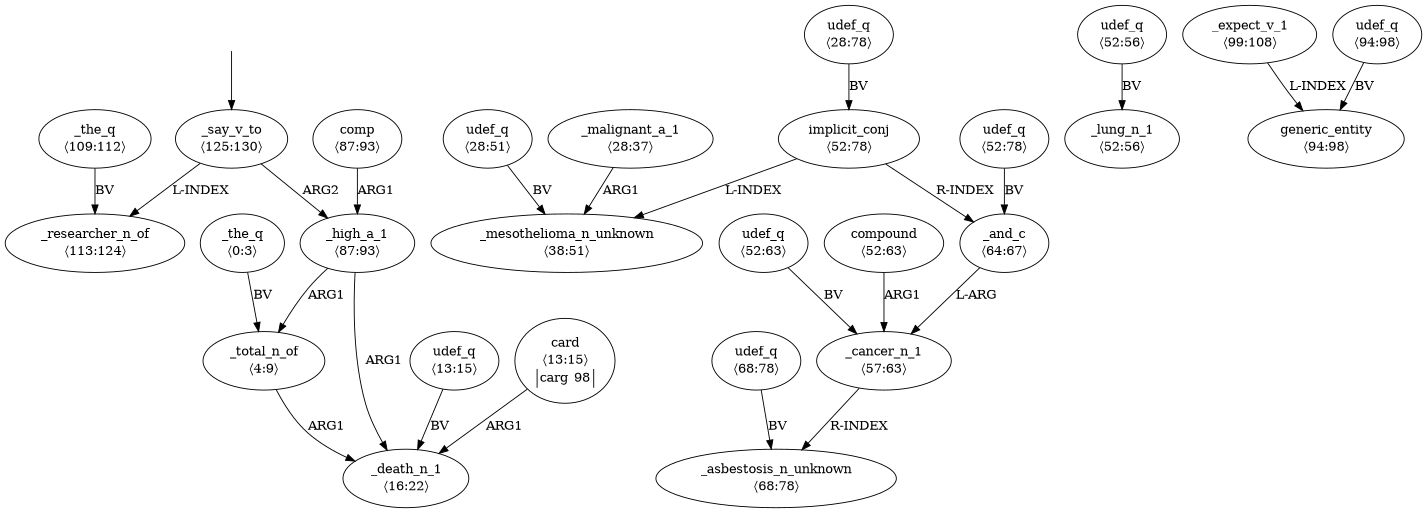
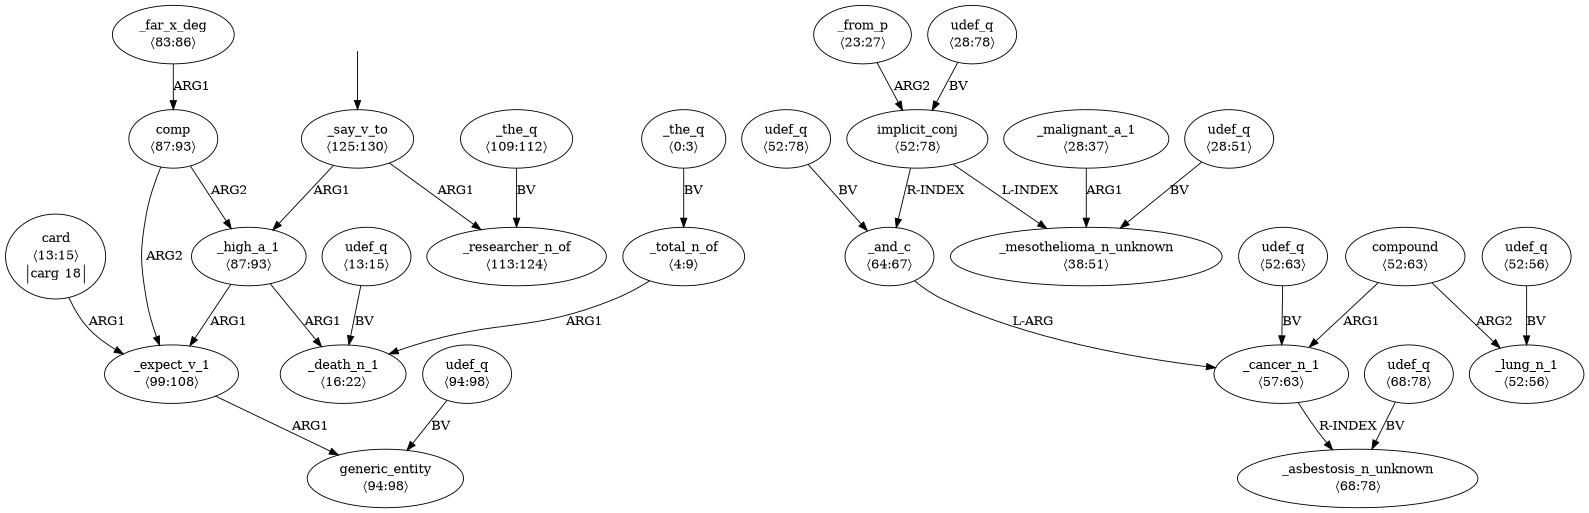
none -> (173, 35)
none -> (863, 35)
(1318, 87) -> (310, 426)
(201, 191) -> (456, 191)
(321, 191) -> (332, 191)
(376, 191) -> (229, 191)
none -> (142, 251)
(303, 294) -> (213, 311)
none -> (1463, 312)
(582, 378) -> (73, 274)
(487, 419) -> (88, 327)
